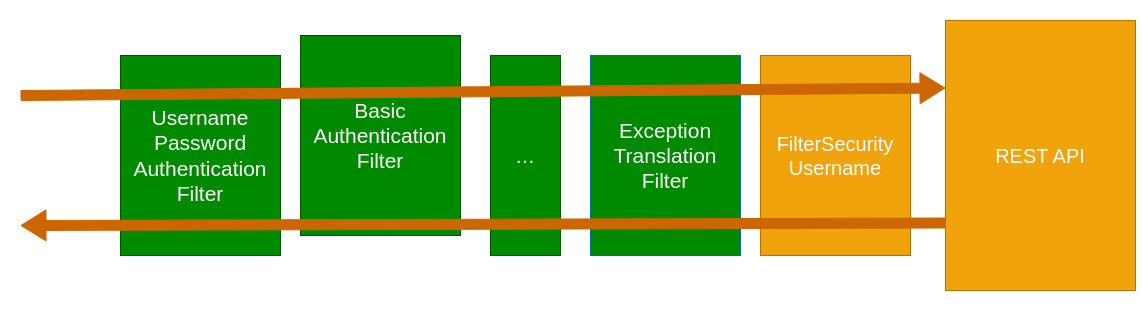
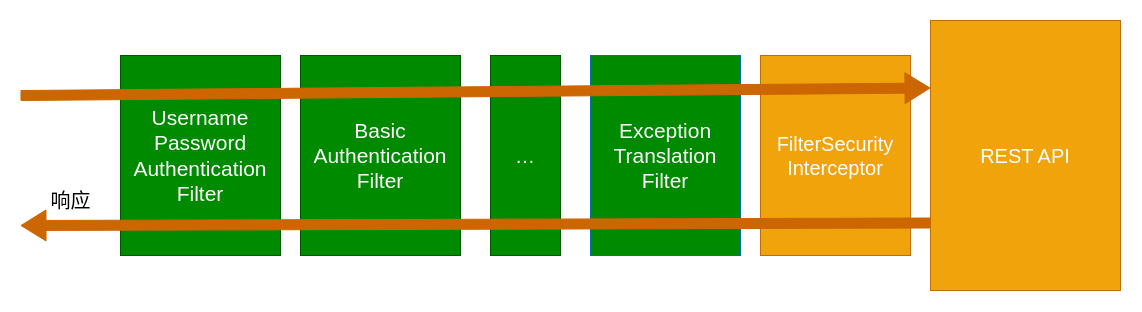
(381, 136) -> (381, 156)
(836, 156) -> (836, 156)
(1041, 156) -> (1026, 156)
none -> (71, 201)
